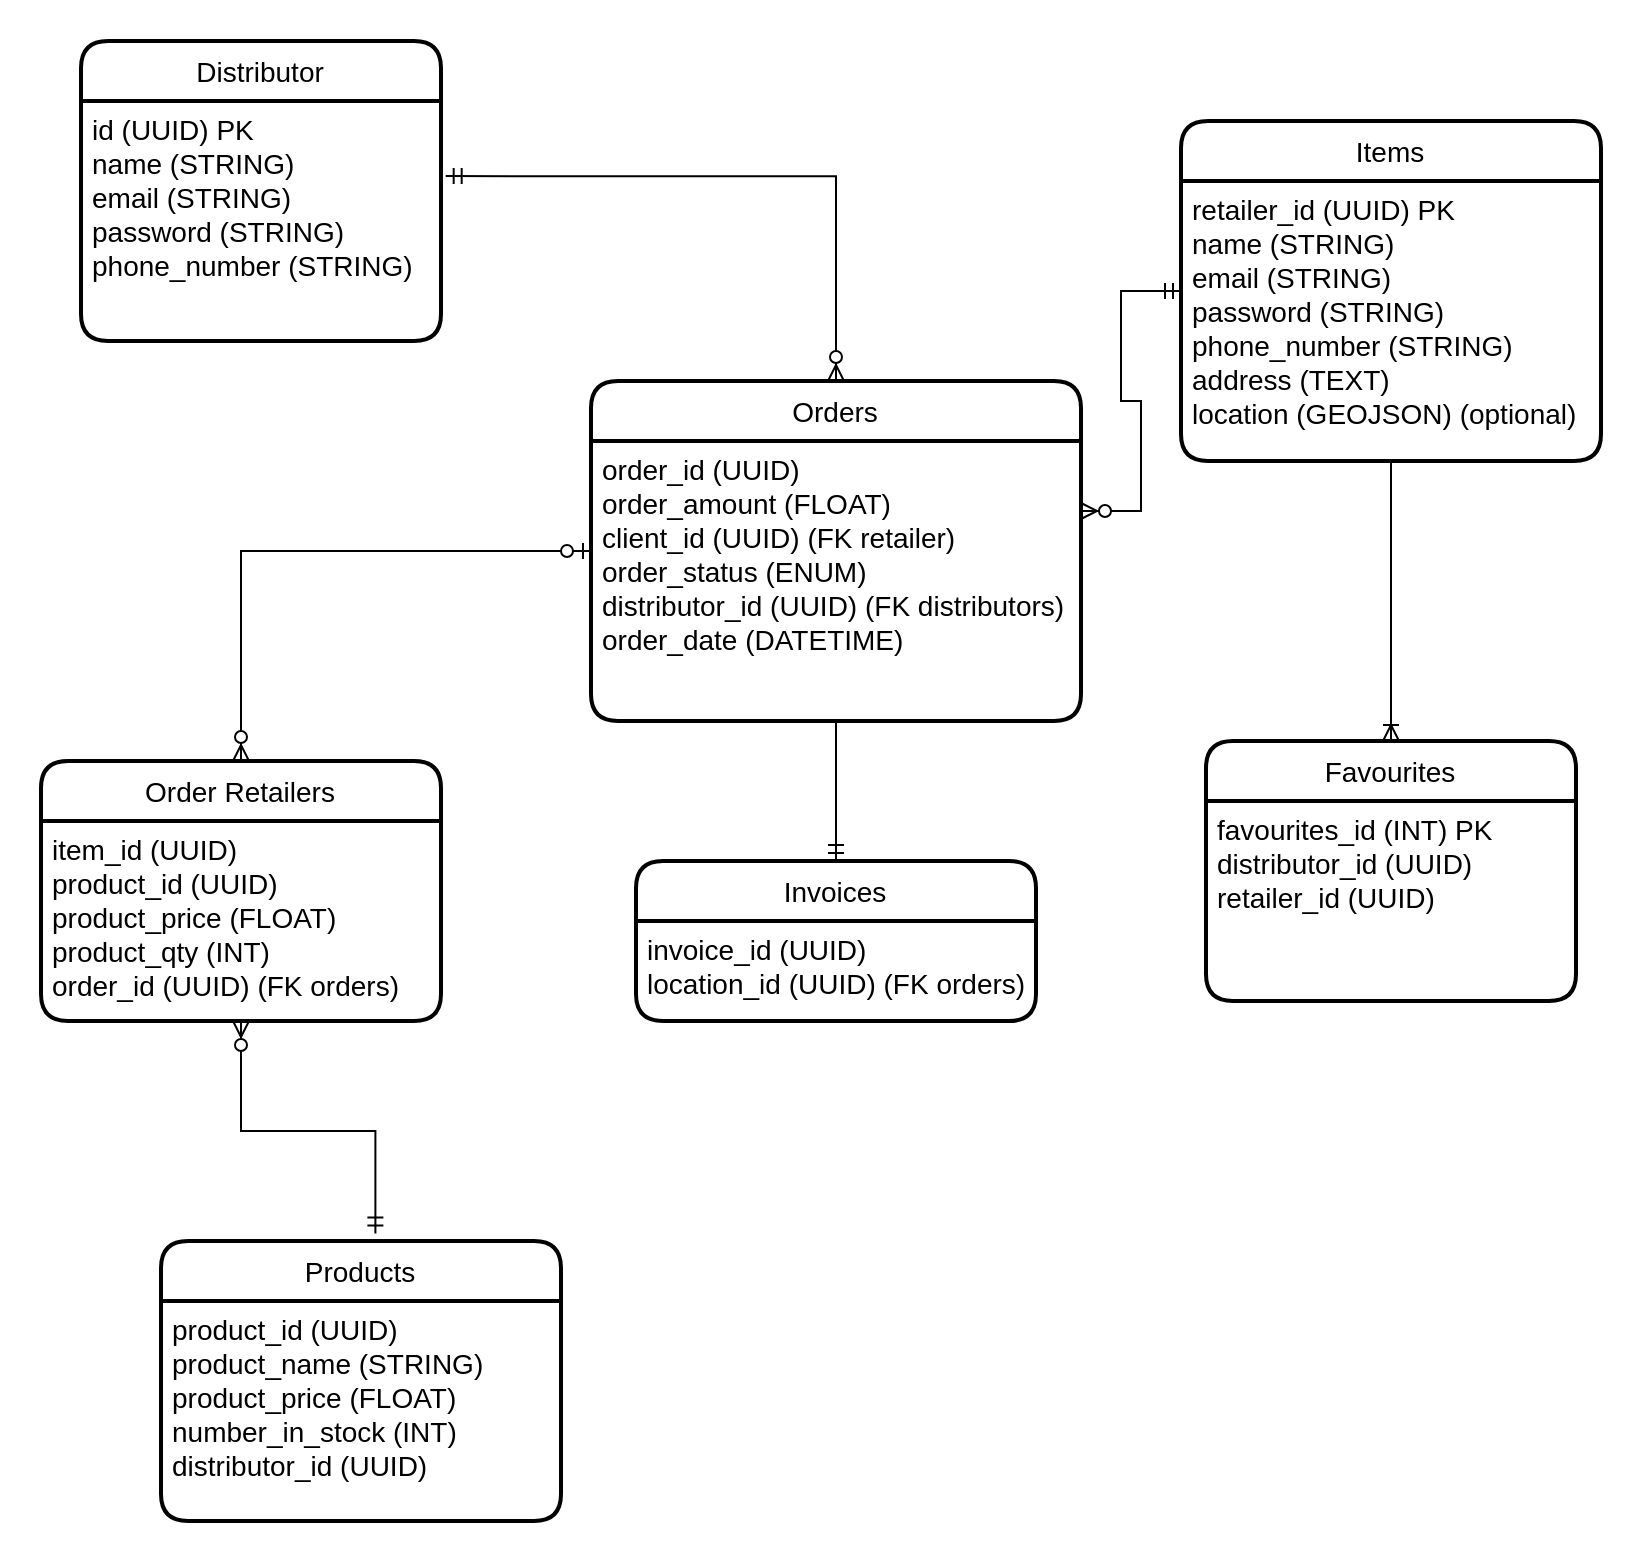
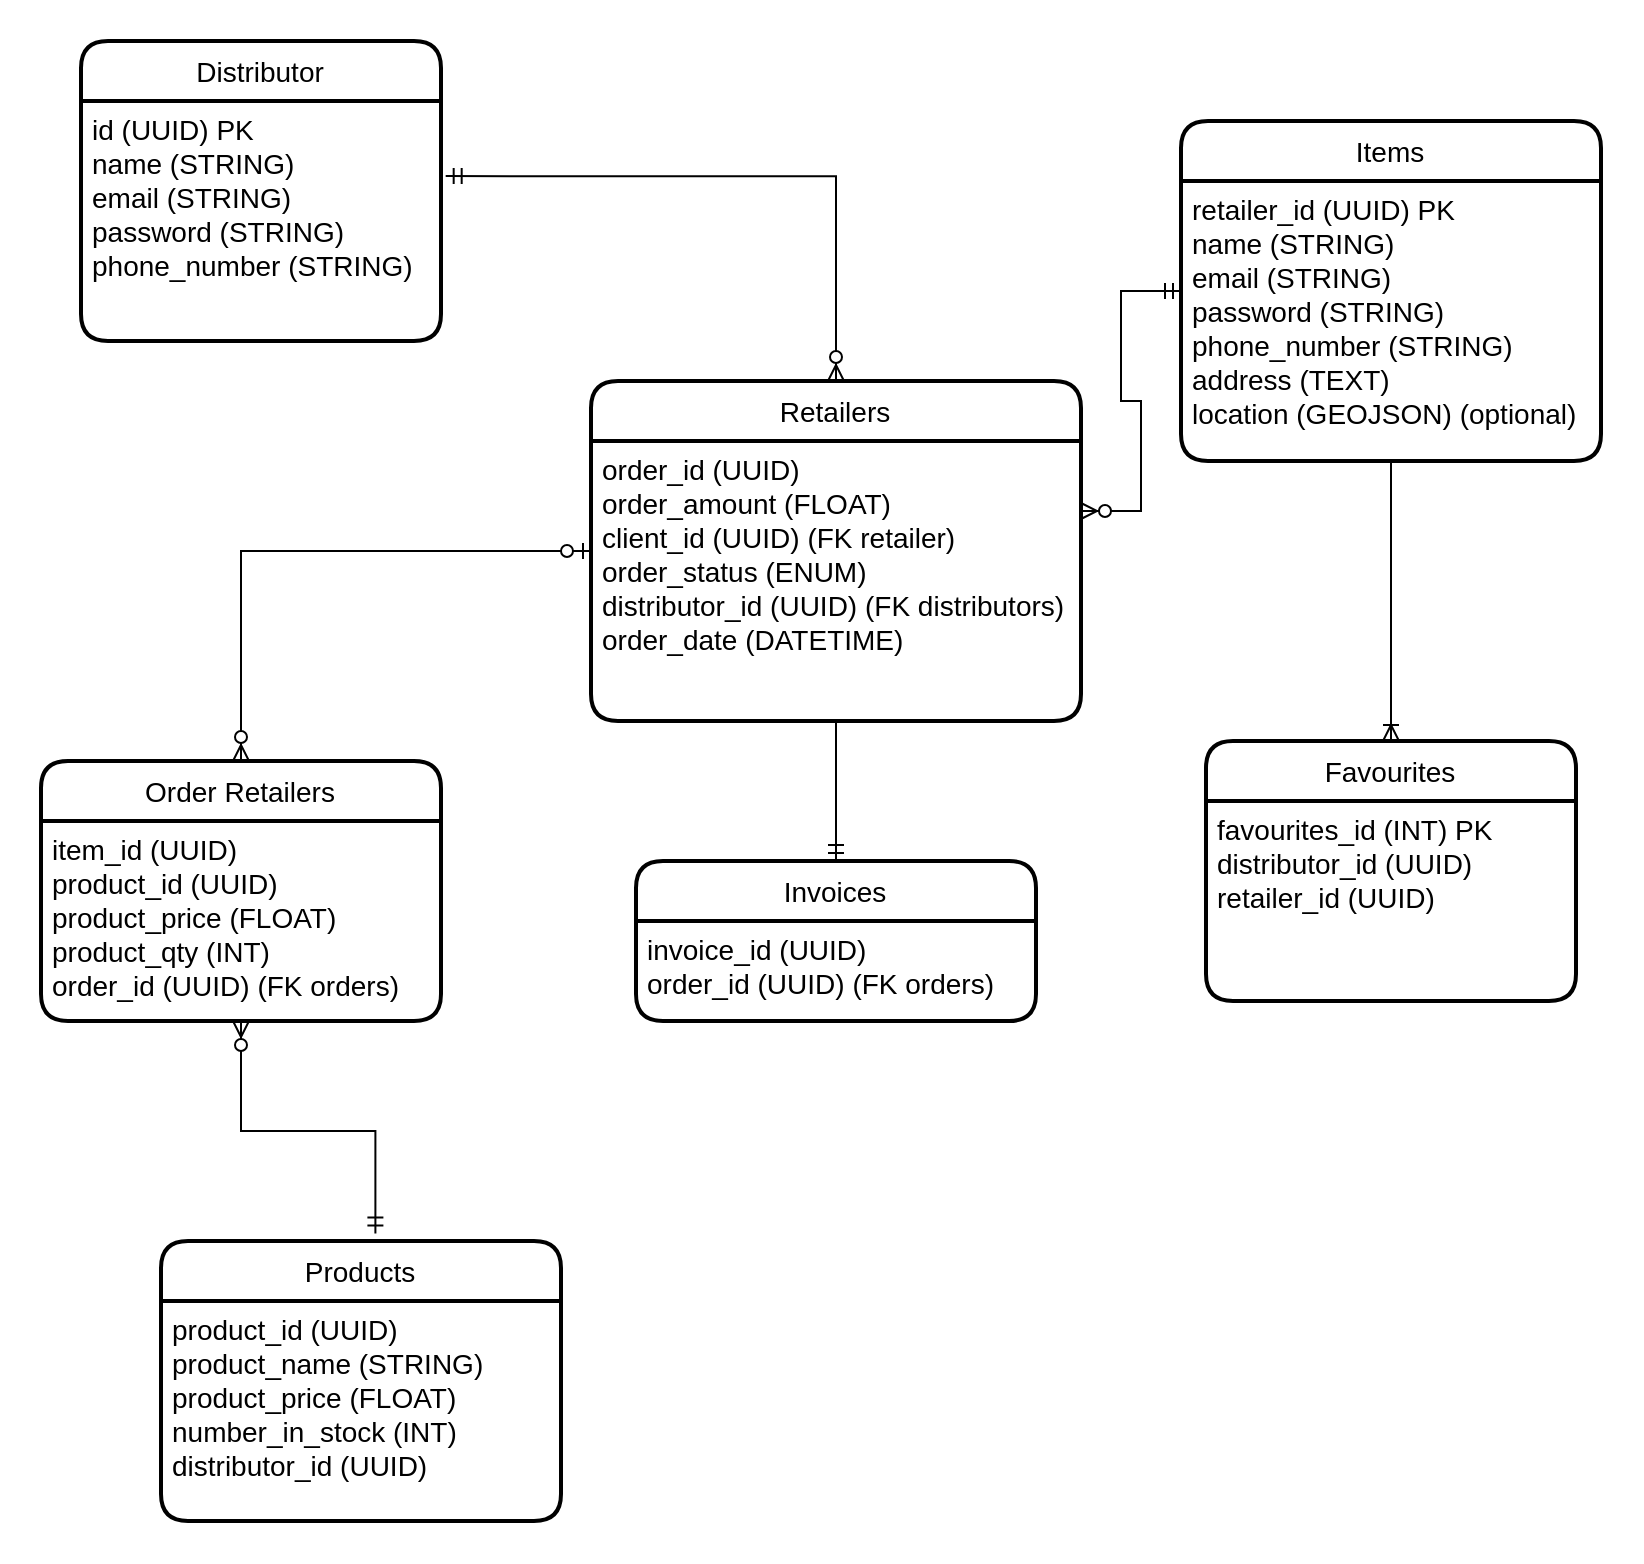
(835, 413) -> (835, 413)
(766, 951) -> (766, 951)
